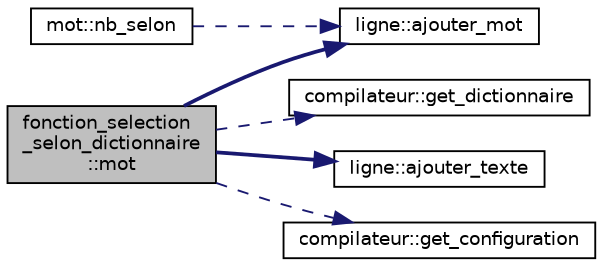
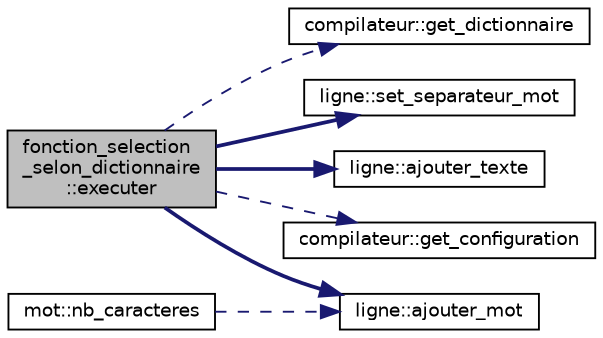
(112, 26) -> (112, 312)
none -> (439, 98)
(112, 145) -> (112, 169)
